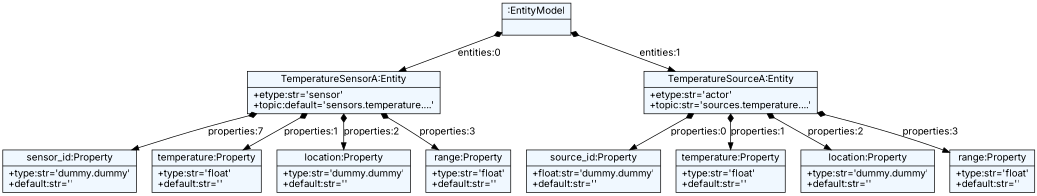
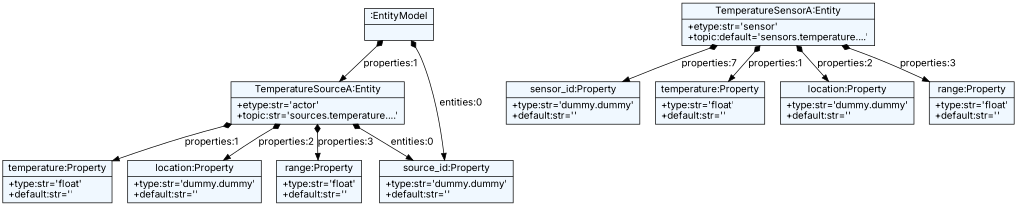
(450, 52) -> (434, 99)
(660, 53) -> (391, 64)
(699, 132) -> (412, 142)
(594, 174) -> (446, 184)
